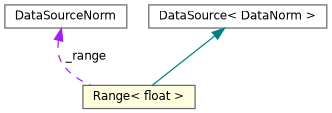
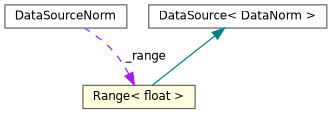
(66, 68) -> (110, 48)
